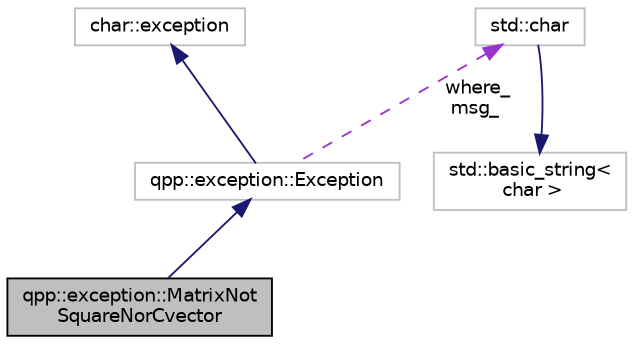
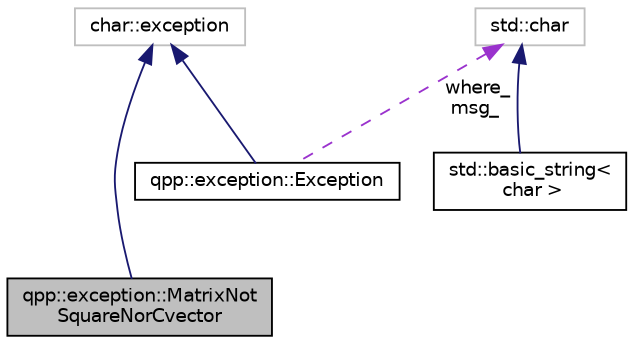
(542, 90) -> (518, 108)
(267, 181) -> (267, 181)
(530, 181) -> (530, 181)
(202, 245) -> (115, 169)
